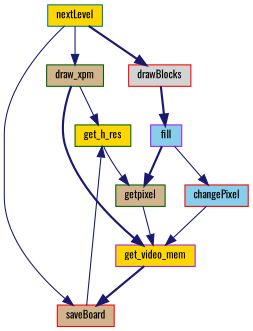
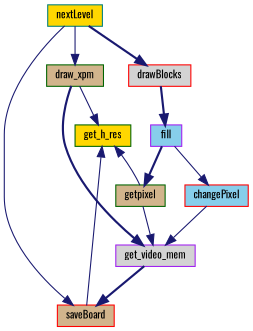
(112, 162) -> (131, 170)
(155, 256) -> (155, 256)
